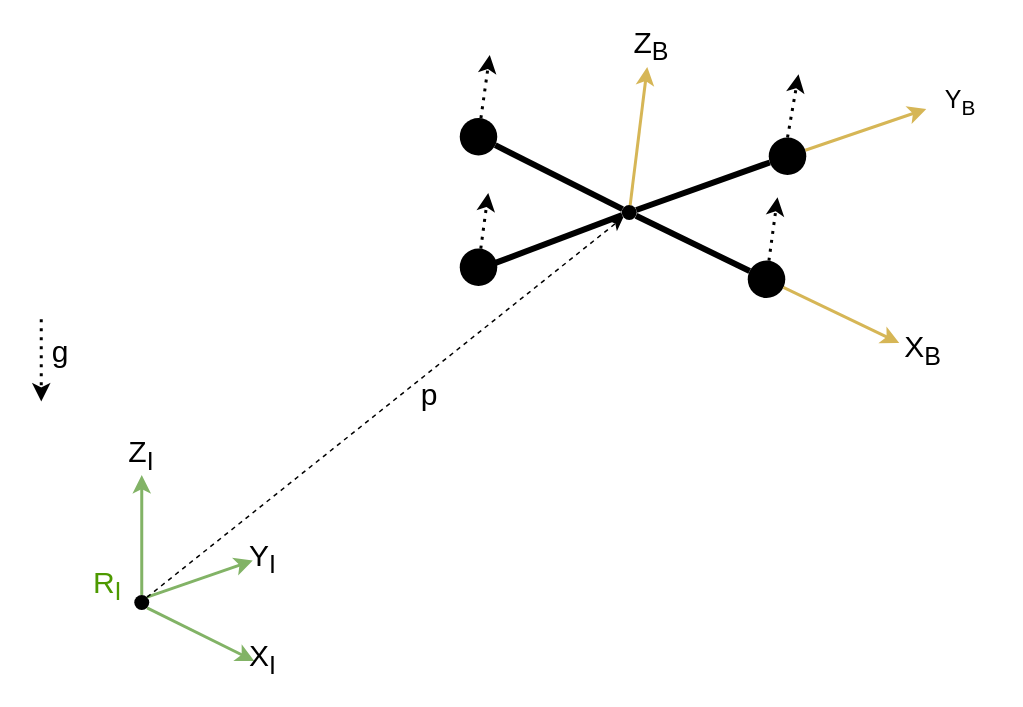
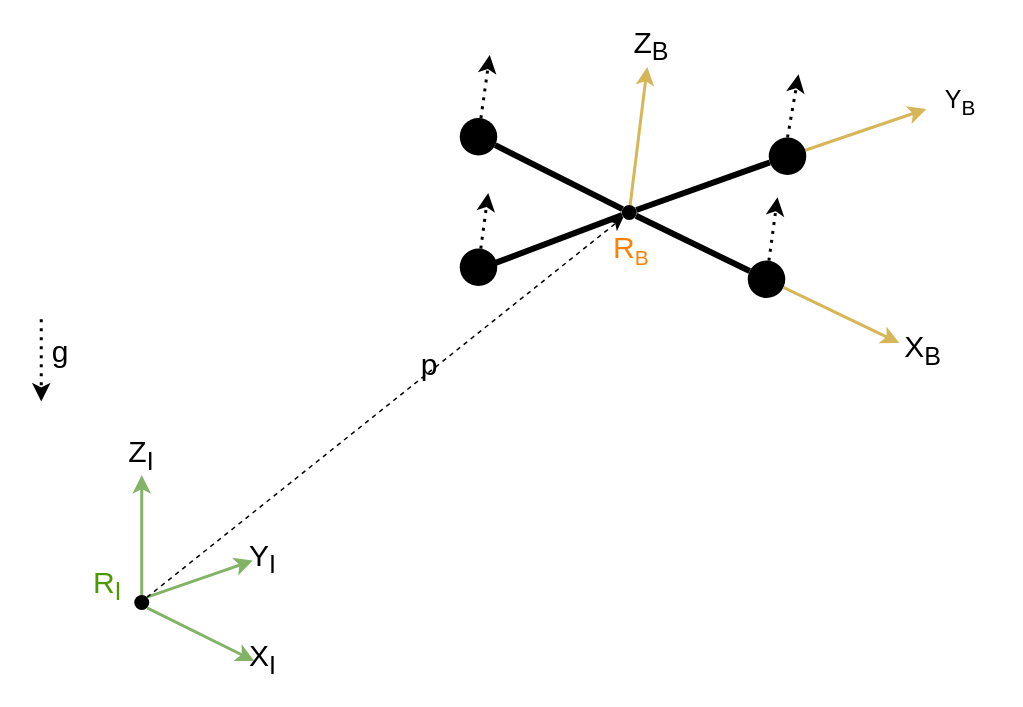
none -> (630, 250)
(430, 394) -> (430, 364)
